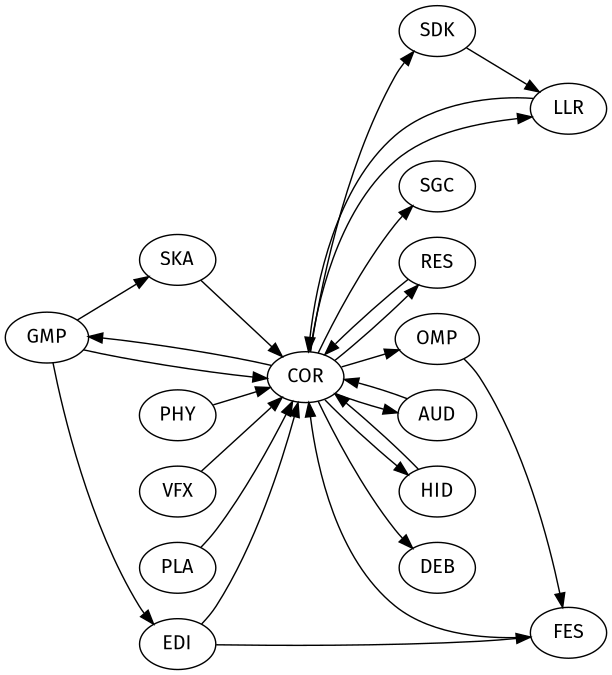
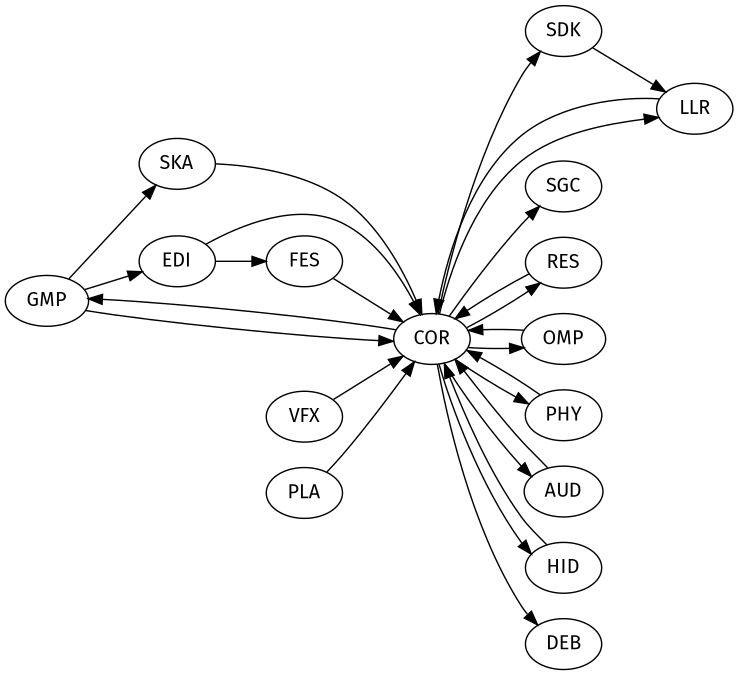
none -> (485, 379)
(525, 470) -> (503, 329)
